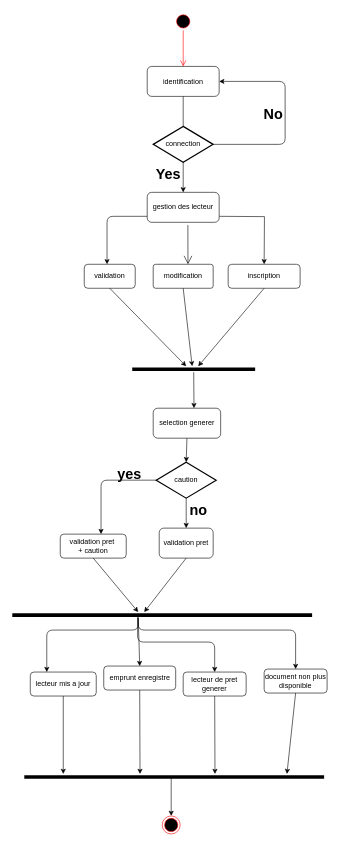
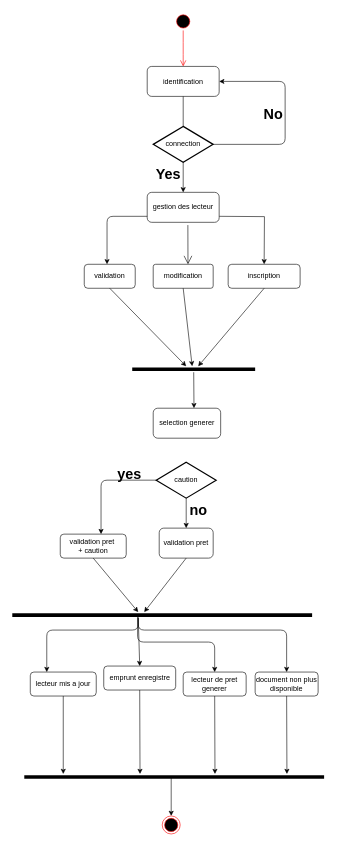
(187, 451) -> none
(296, 681) -> (287, 684)
